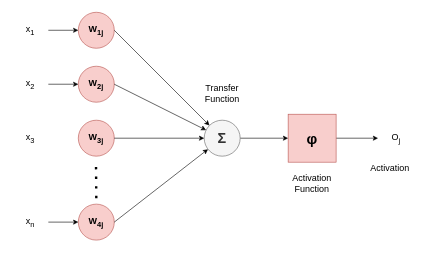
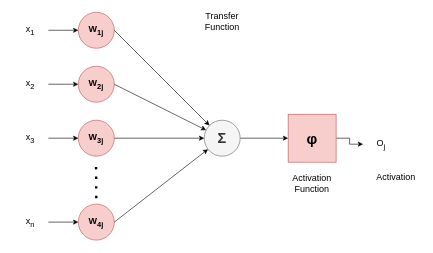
(222, 93) -> (222, 21)
none -> (72, 138)
(396, 138) -> (381, 144)
(390, 168) -> (396, 177)
